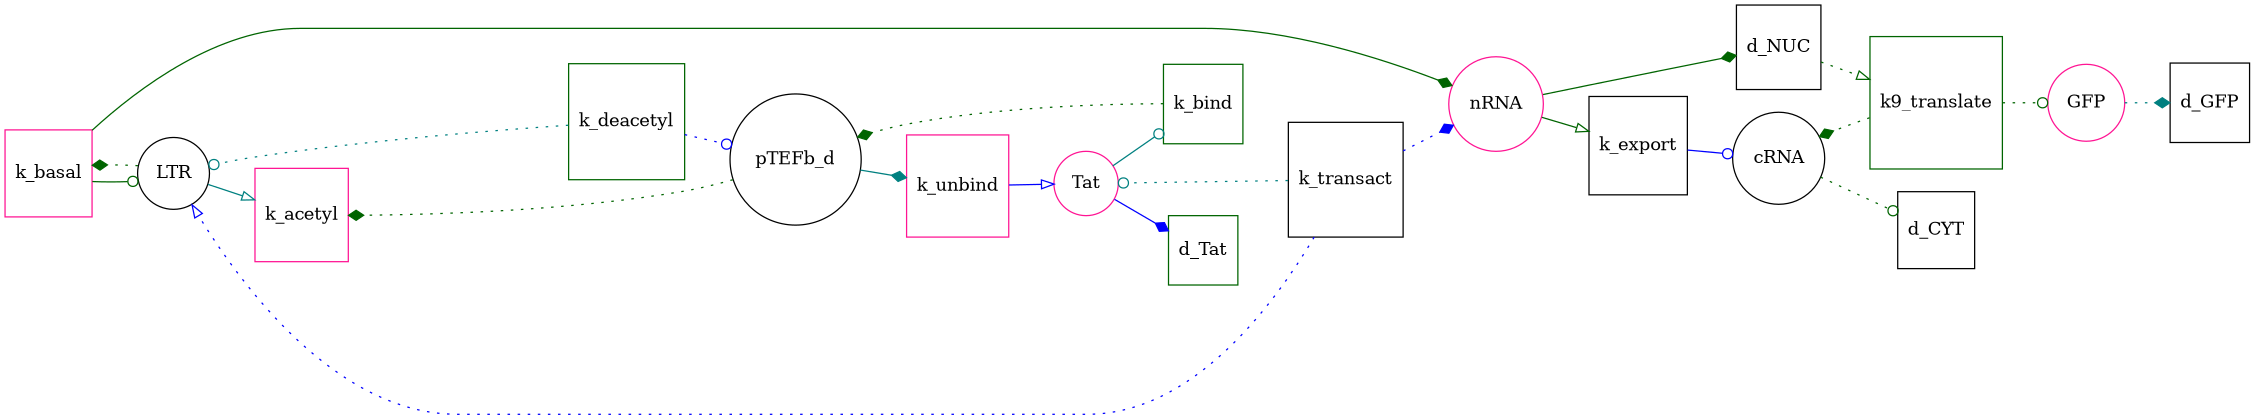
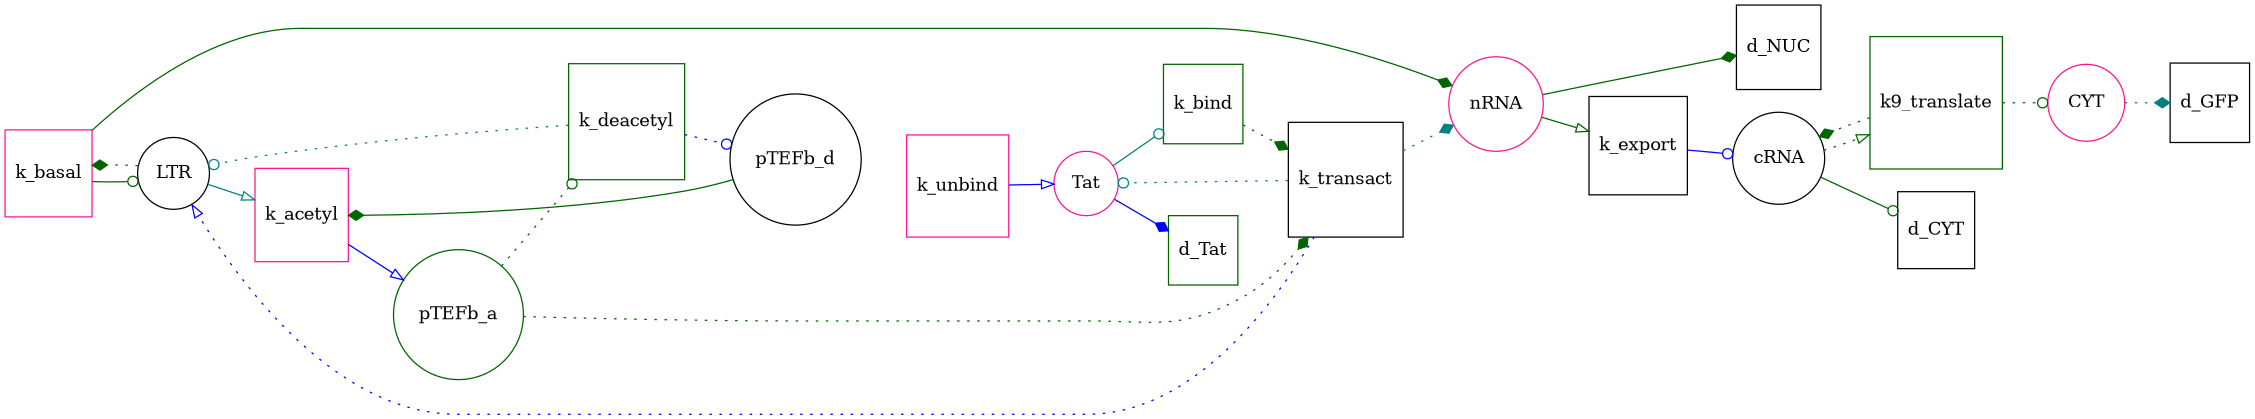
(1839, 69) -> (1841, 145)
(2086, 103) -> (2086, 103)
(1017, 110) -> (1259, 133)
(1421, 142) -> (1421, 142)
(876, 173) -> none
(1854, 193) -> (1854, 193)
(549, 207) -> (540, 208)
none -> (458, 315)
